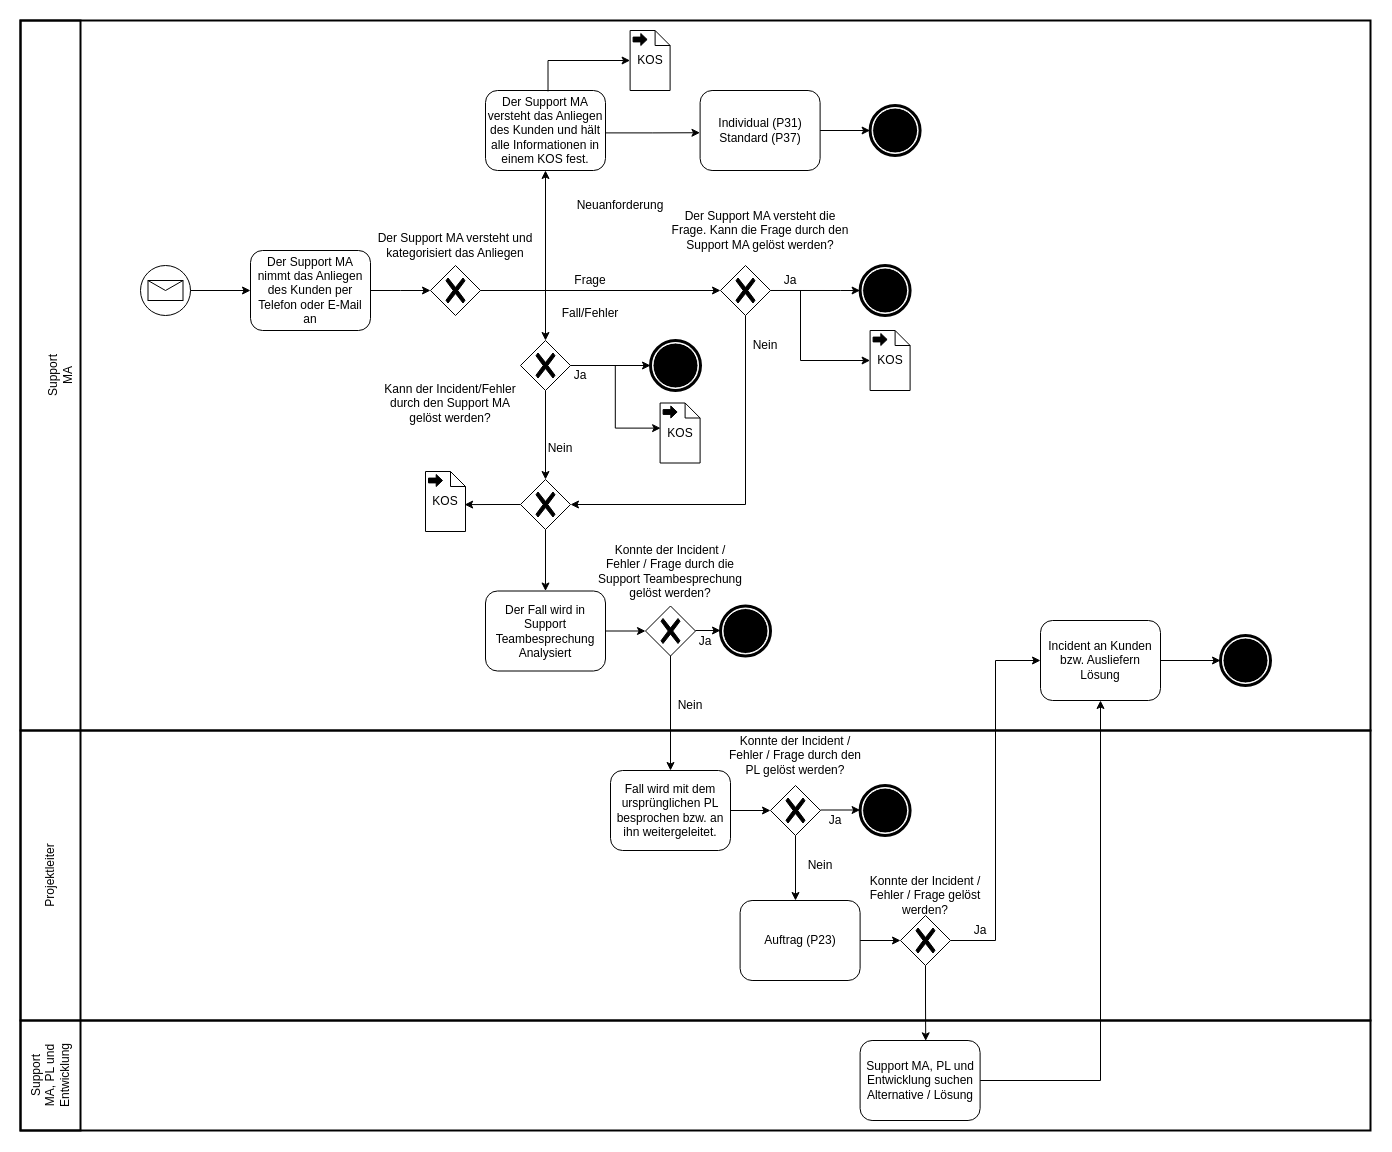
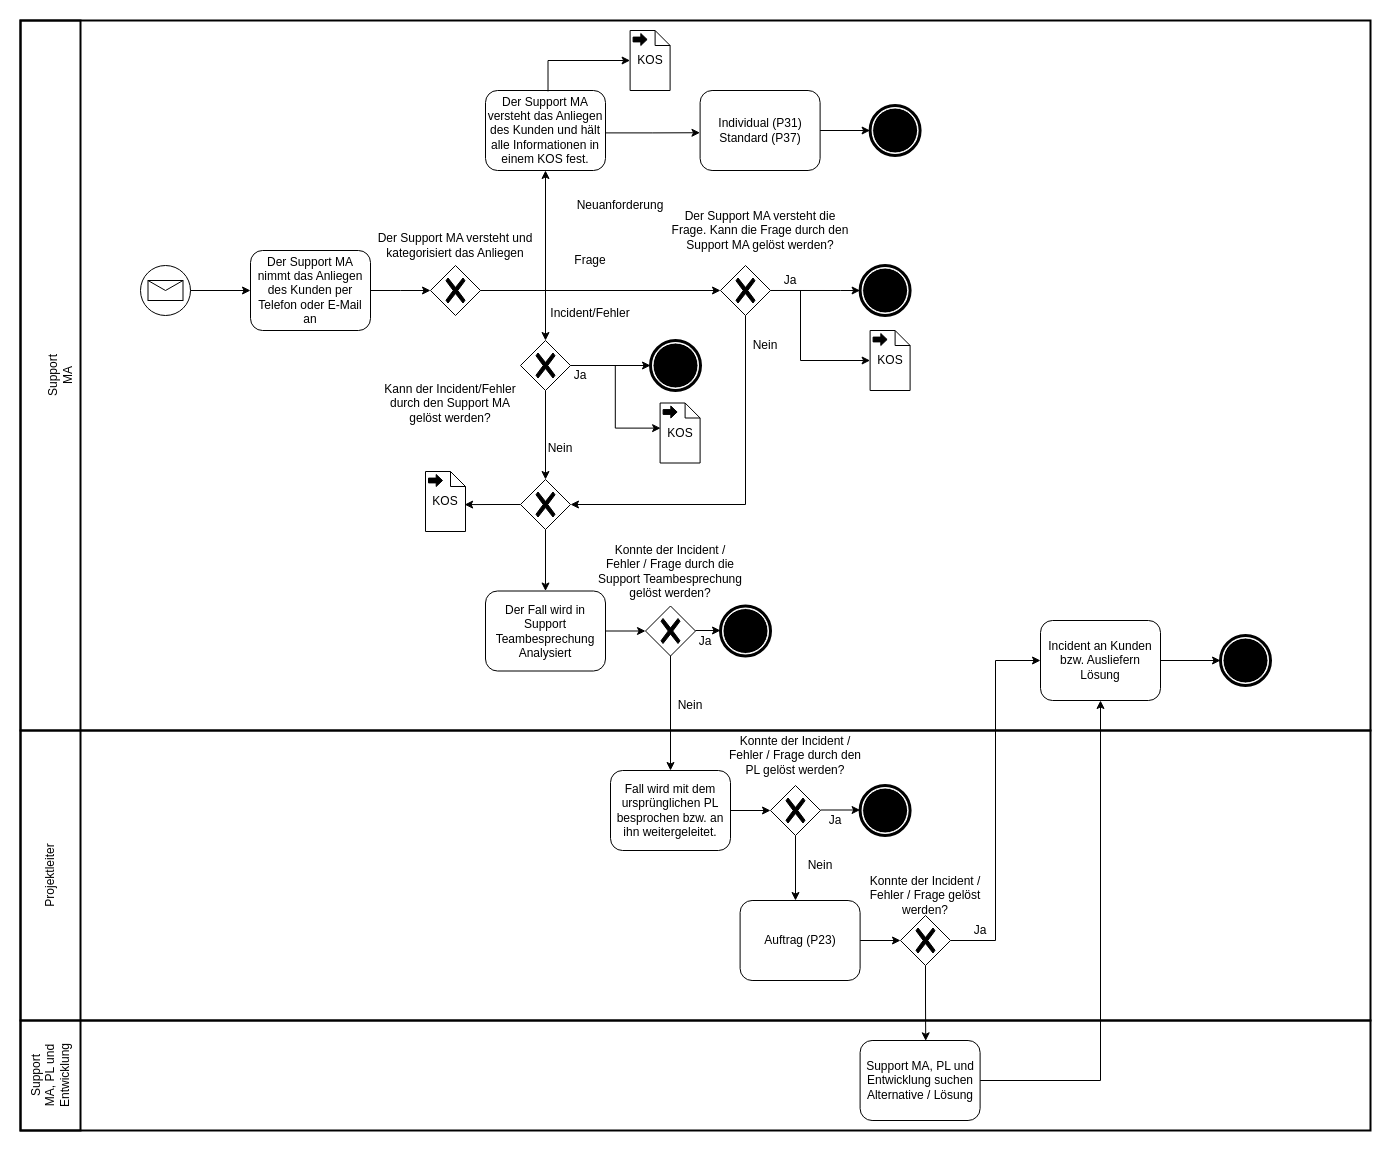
(591, 281) -> (591, 261)
(591, 314) -> (591, 314)
